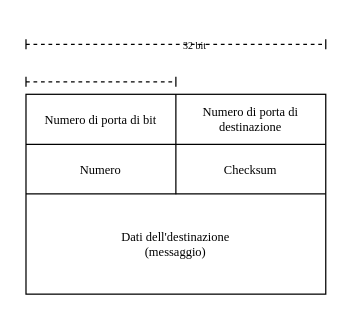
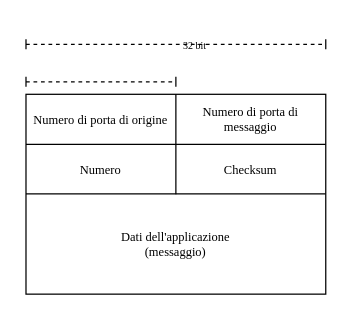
(101, 119) -> (101, 119)
(251, 119) -> (251, 119)
(176, 244) -> (176, 244)
